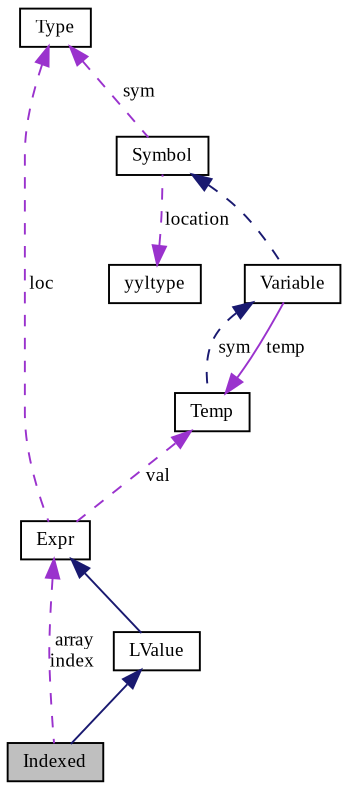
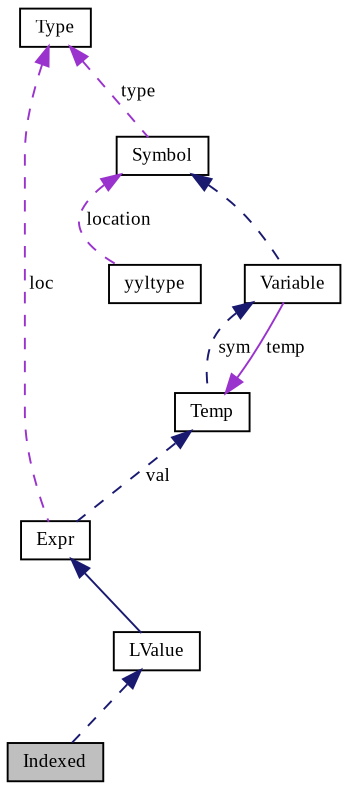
(137, 92) -> (137, 92)
(162, 210) -> (81, 229)
(126, 483) -> (126, 483)
(49, 661) -> none
(99, 714) -> (99, 714)
